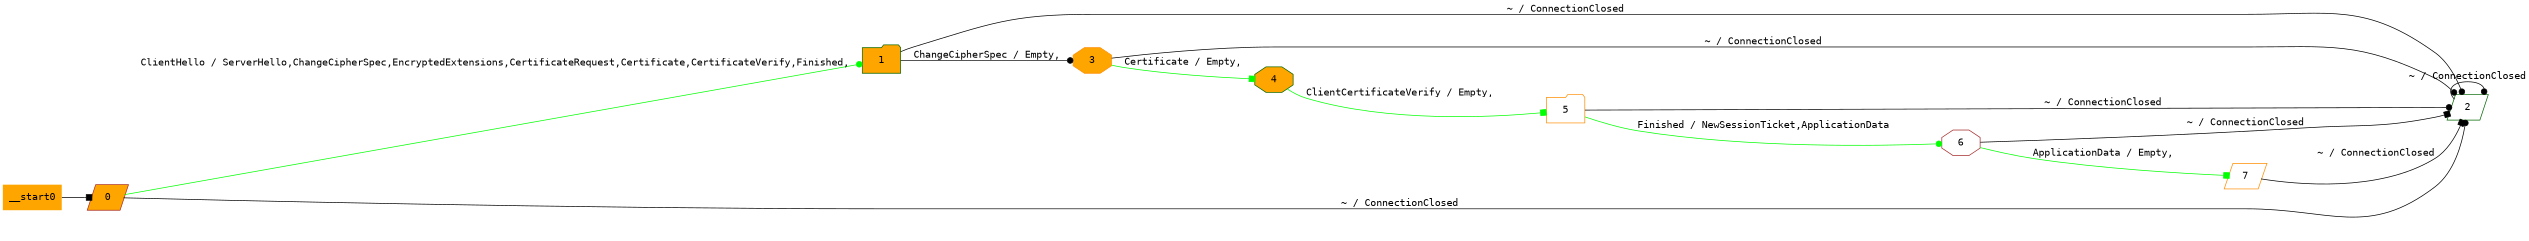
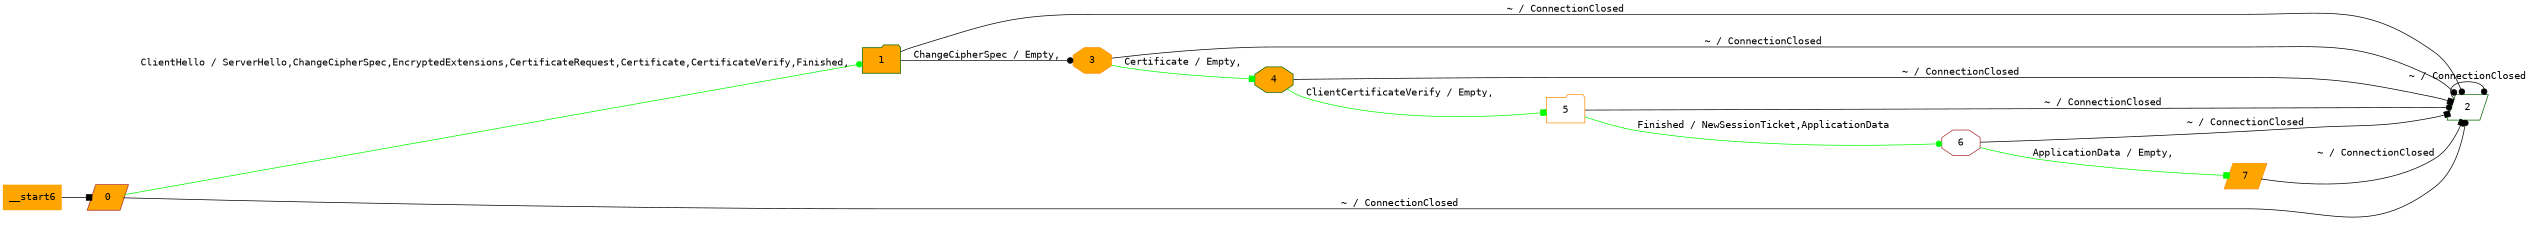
none -> (1871, 78)
(2246, 176) -> (2246, 176)
(32, 197) -> (32, 197)
